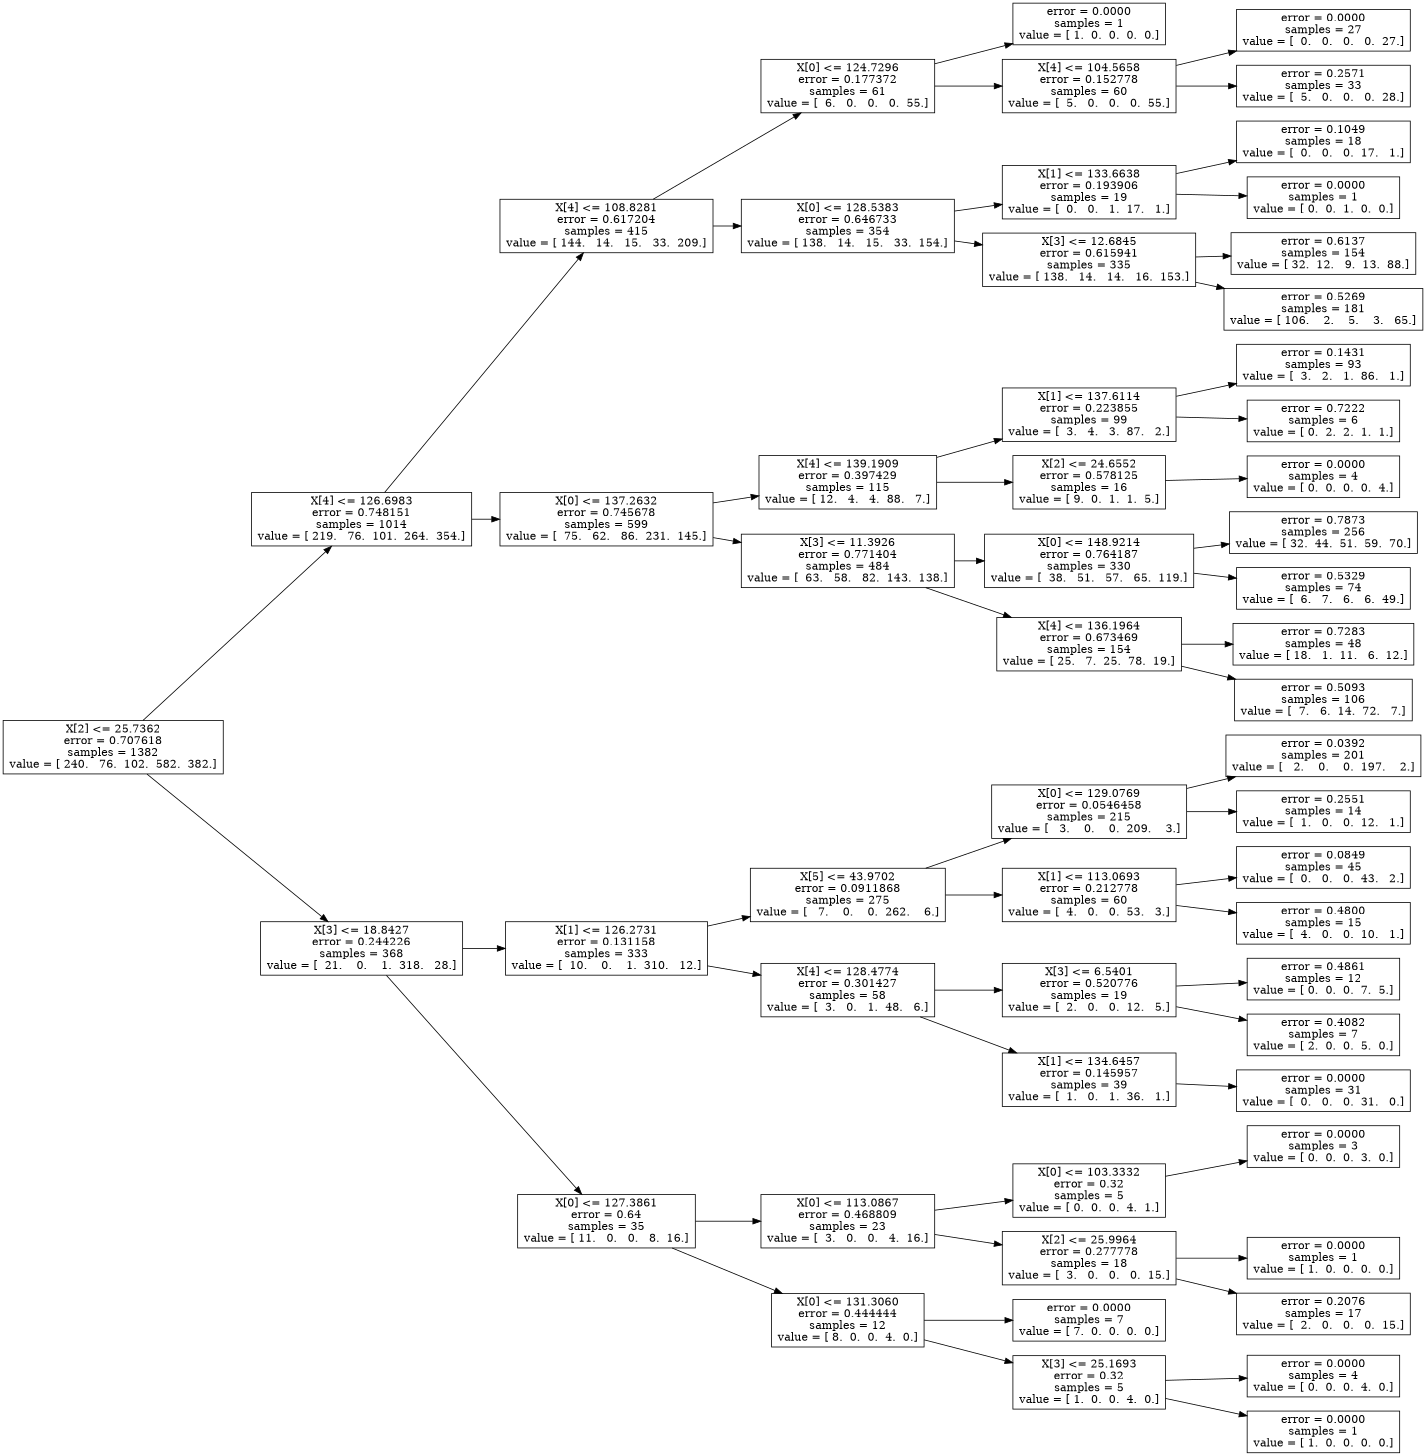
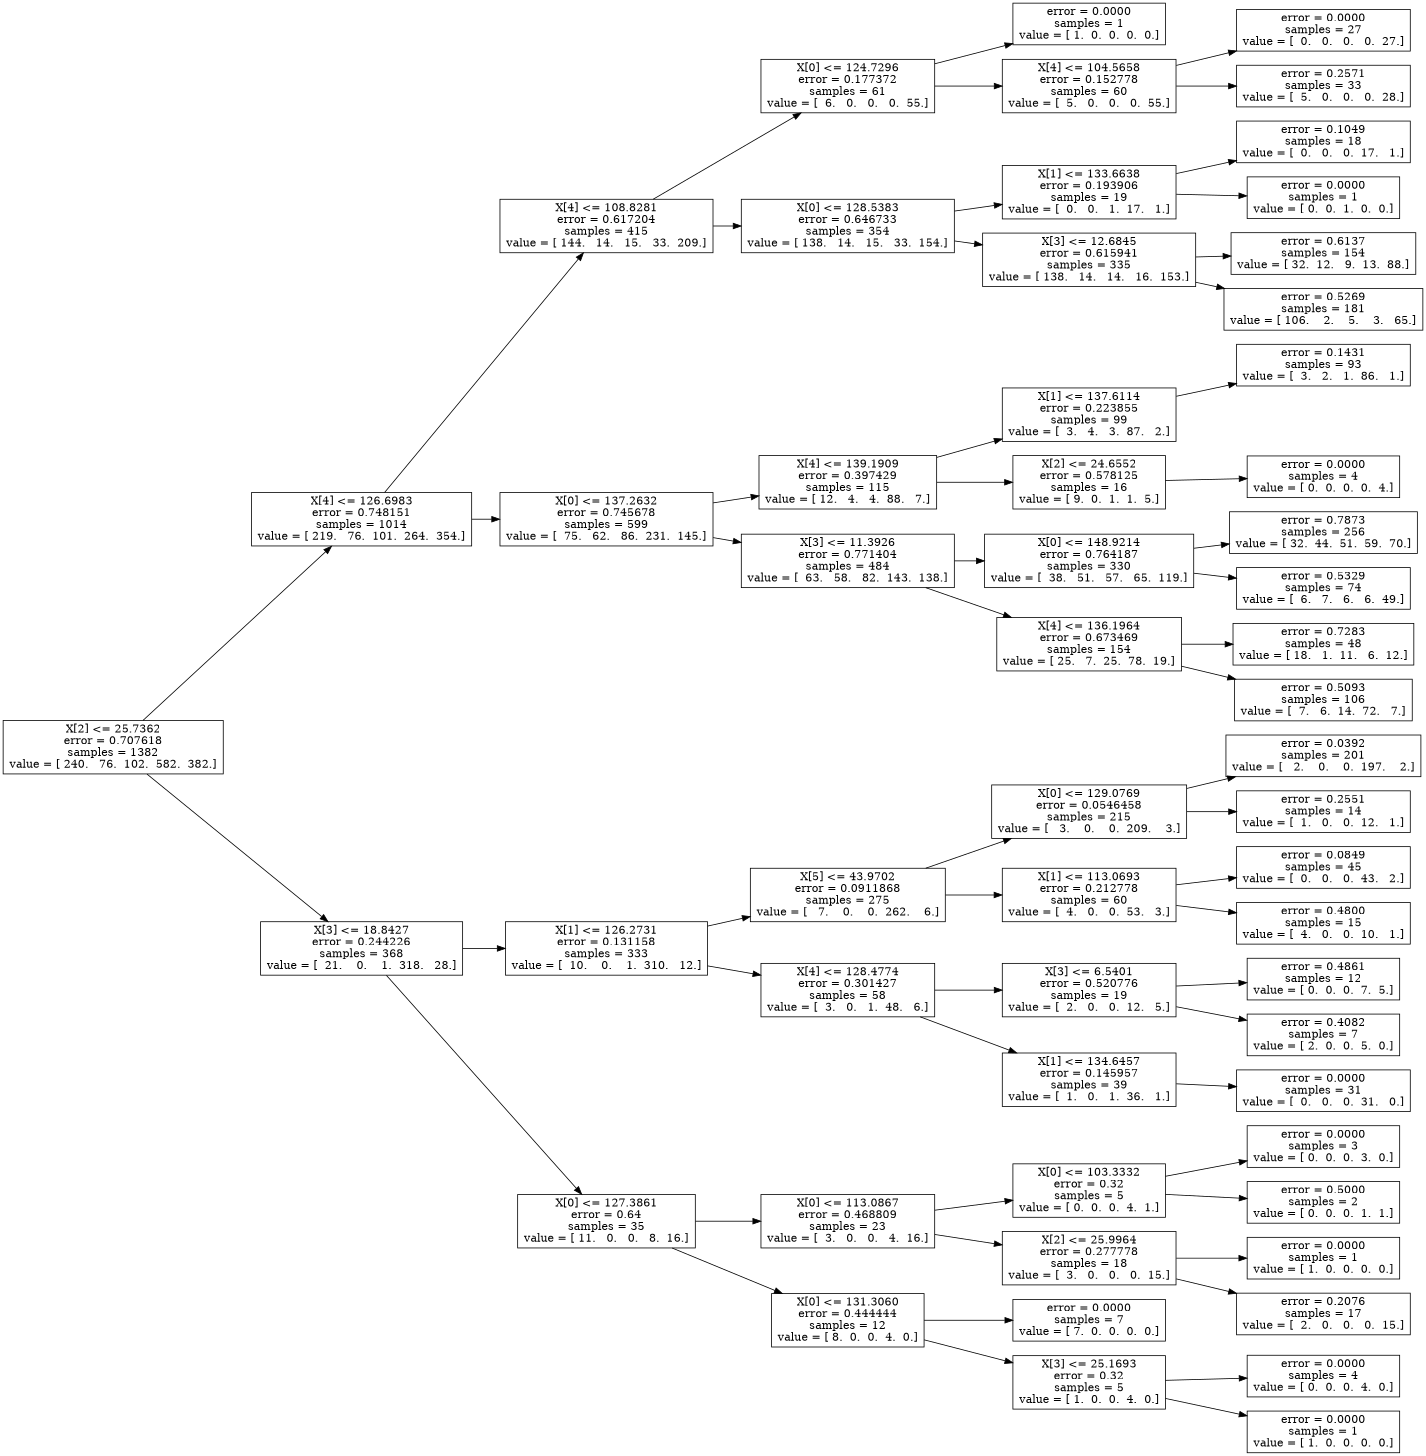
(1323, 421) -> none
none -> (1323, 1202)
